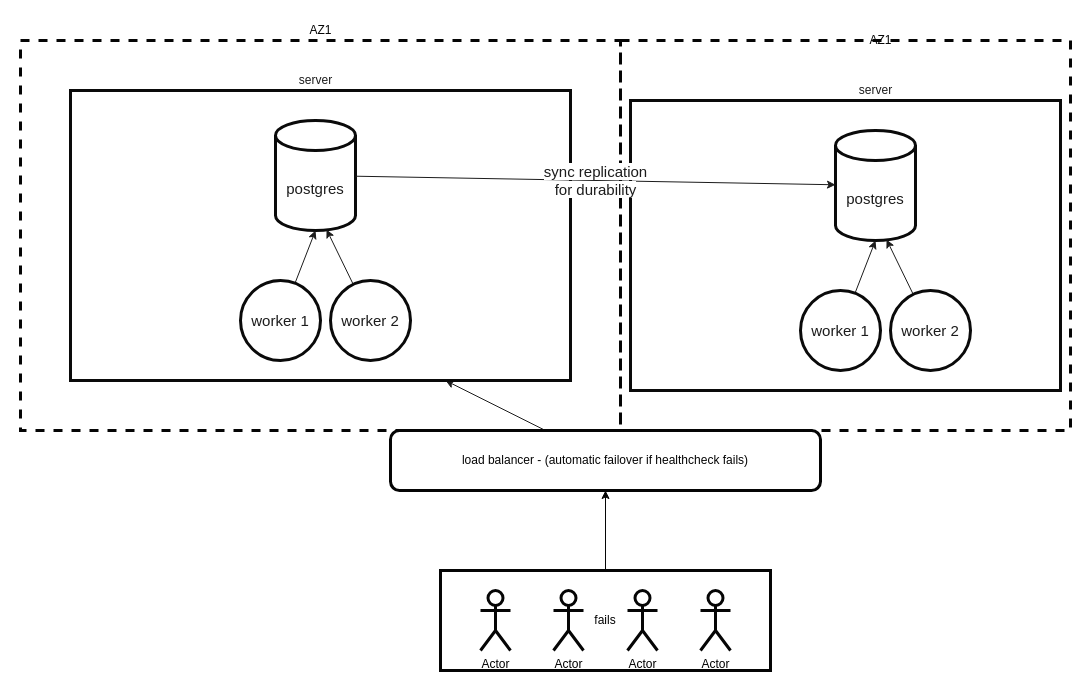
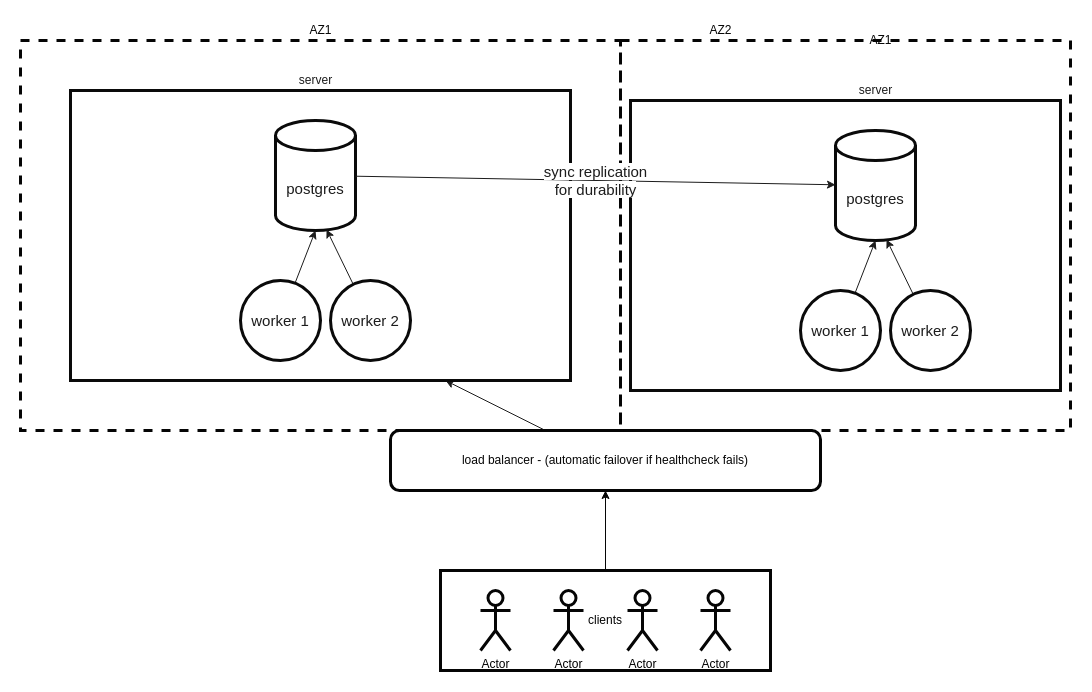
none -> (721, 31)
(606, 621) -> (606, 621)
